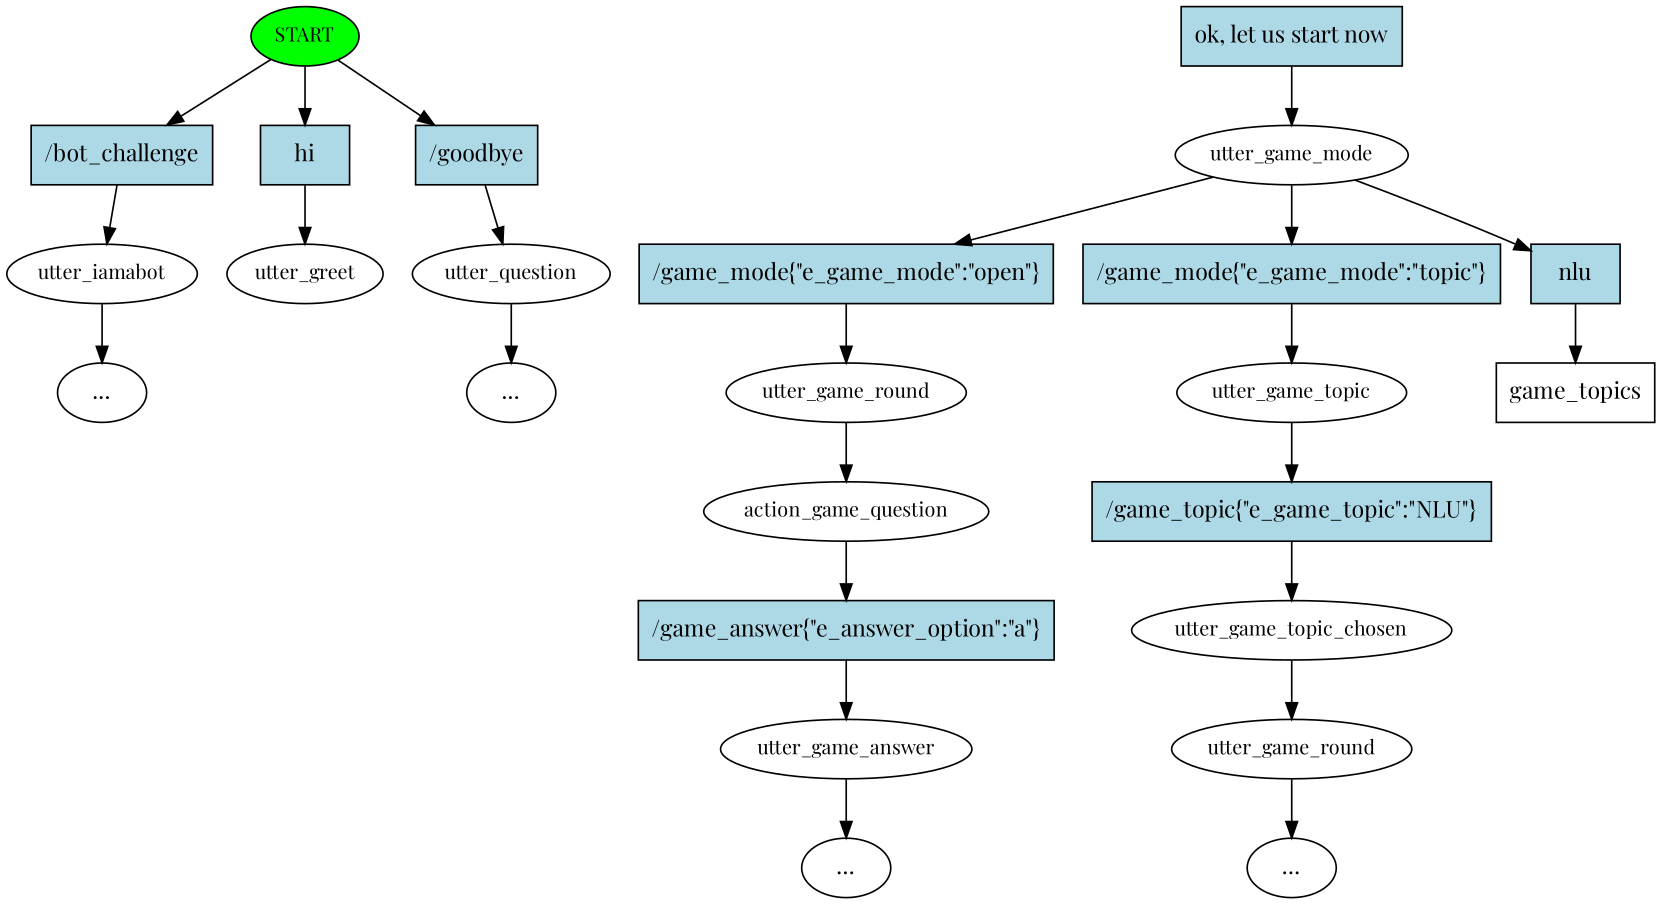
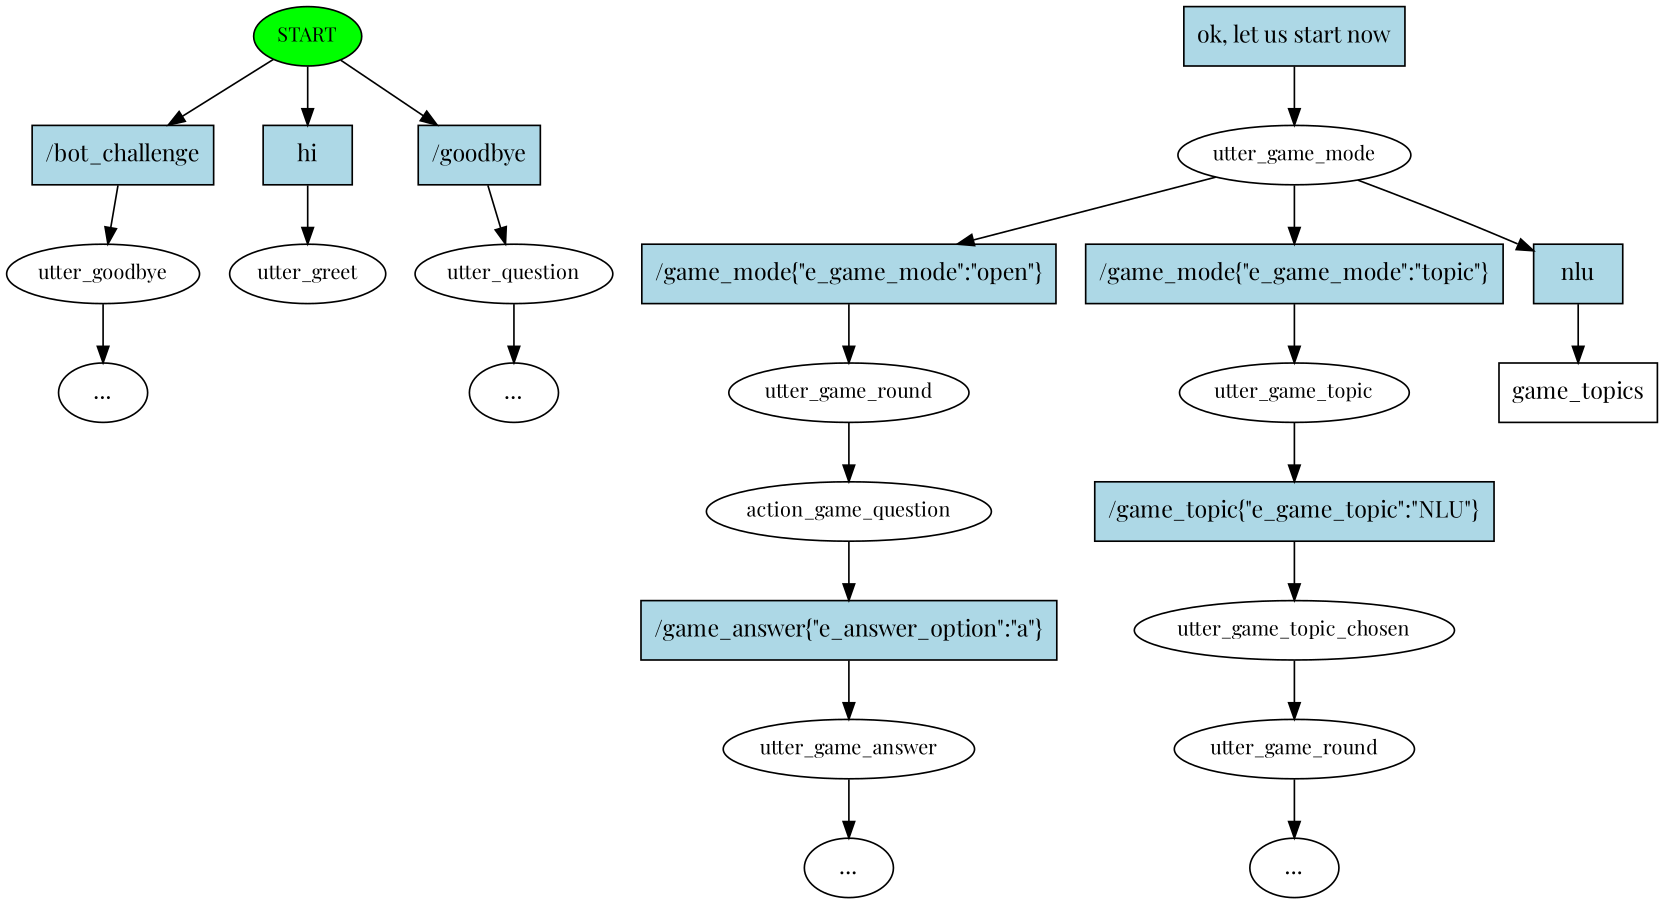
(102, 274) -> (103, 274)
